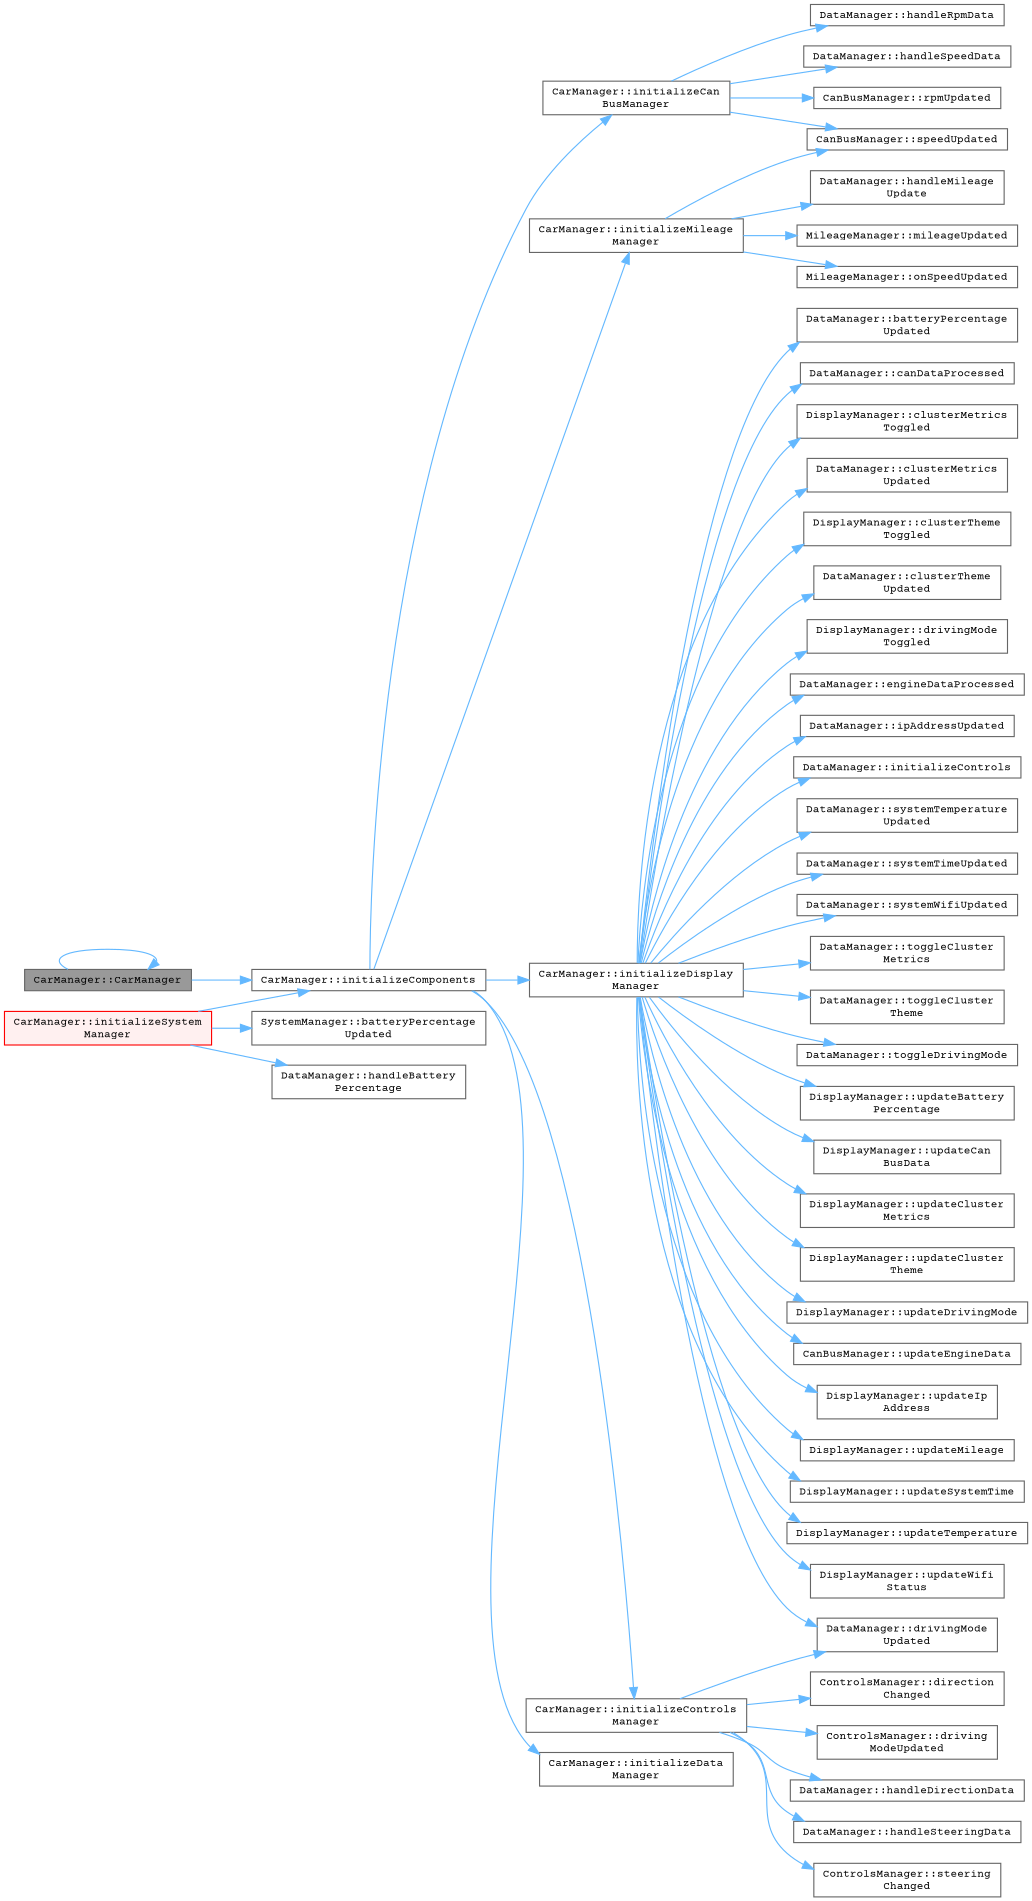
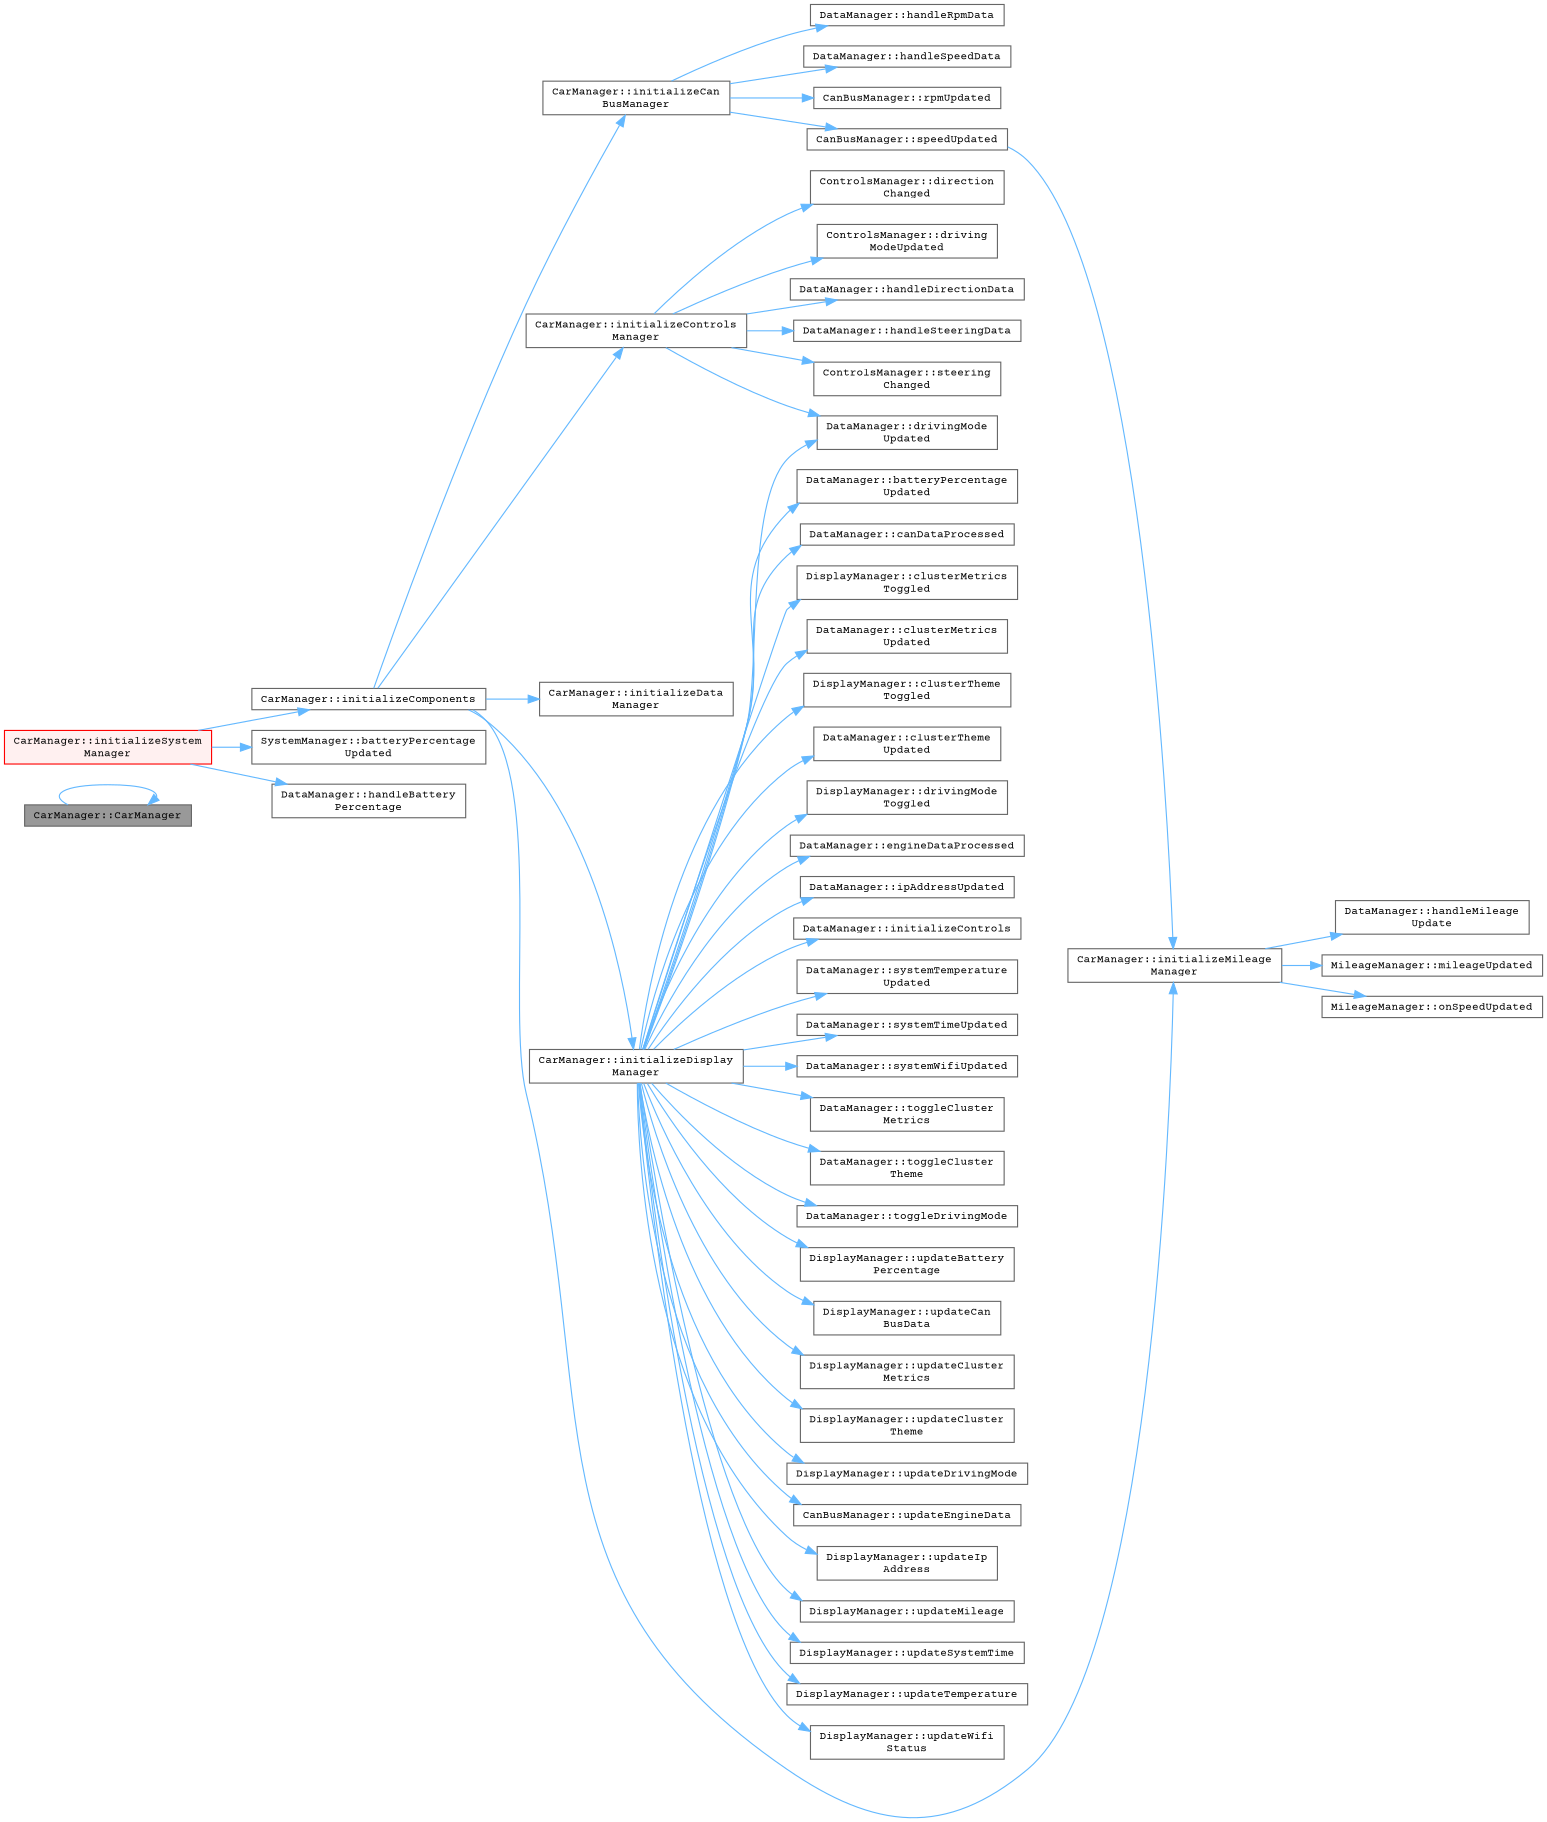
(739, 180) -> (1138, 527)
(216, 980) -> none
